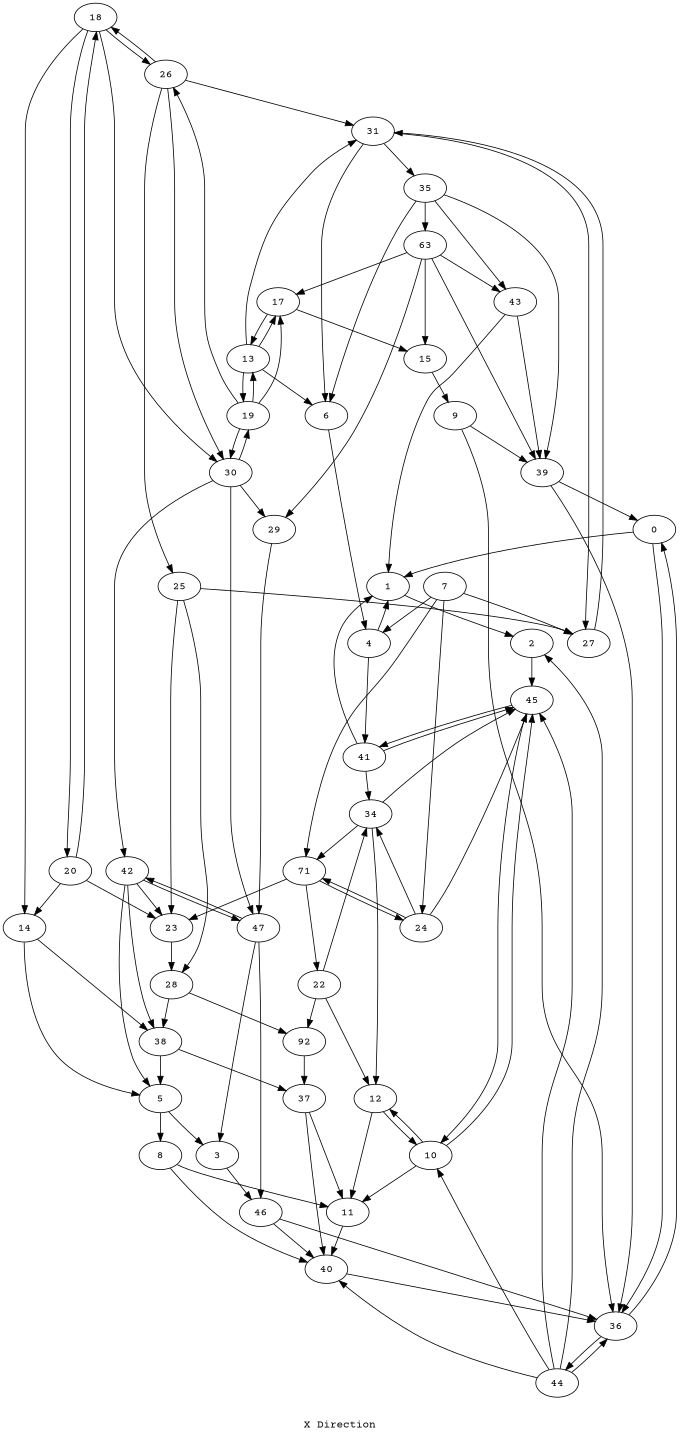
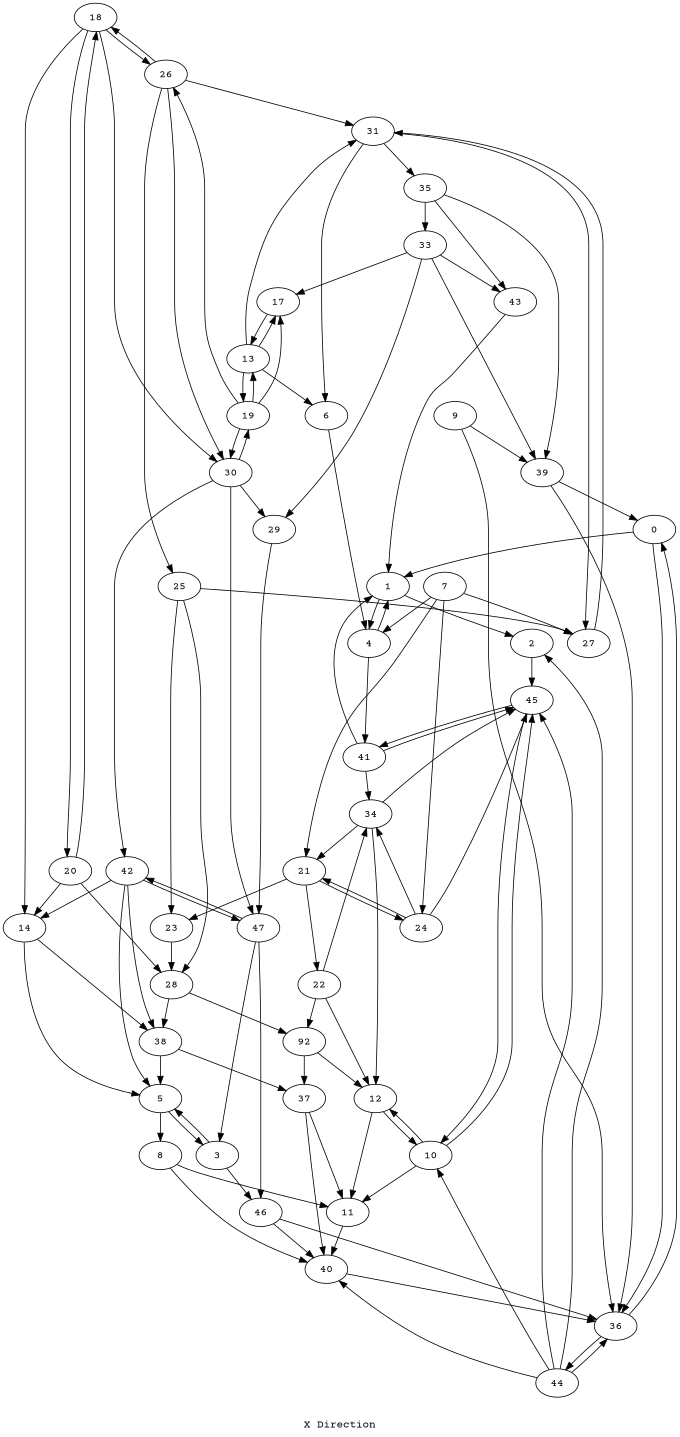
(425, 245) -> (425, 245)
(367, 294) -> none
(425, 359) -> none
(528, 383) -> none
none -> (375, 610)
(304, 871) -> (304, 871)
(147, 896) -> (79, 897)
(117, 897) -> (115, 921)
none -> (337, 1068)
none -> (195, 1128)
